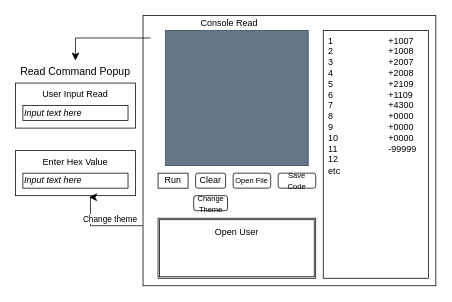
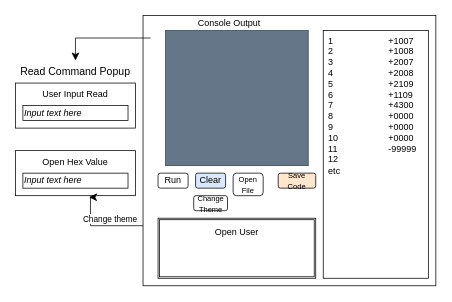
(229, 23) -> (229, 23)
(75, 162) -> (75, 162)
(173, 180) -> (173, 180)
(210, 180) -> (210, 180)
(252, 180) -> (248, 184)
(297, 180) -> (297, 180)
